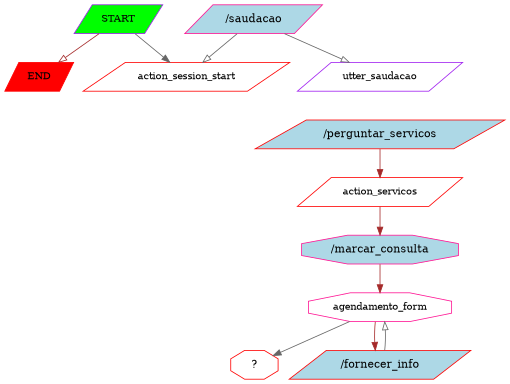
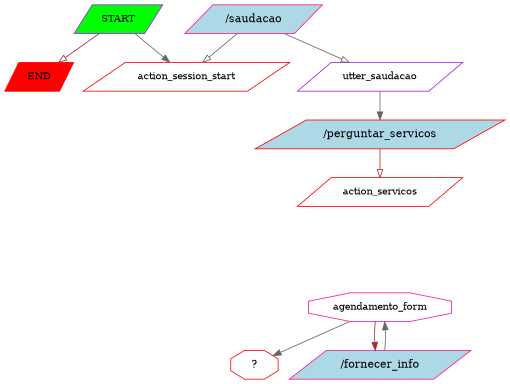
none -> (380, 102)
(380, 159) -> (380, 159)
(380, 250) -> none
(385, 340) -> (385, 340)
(380, 365) -> (380, 365)
